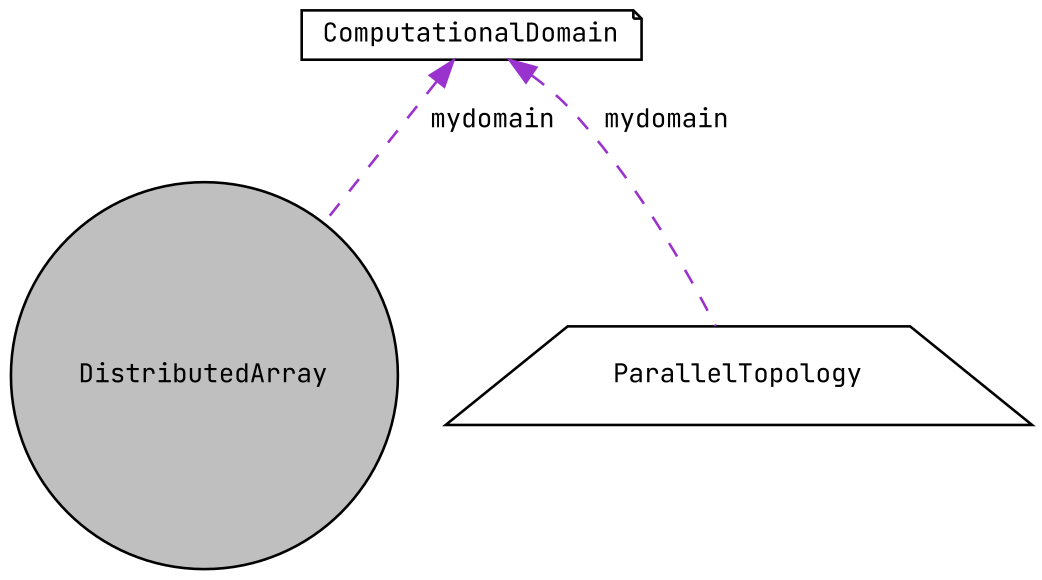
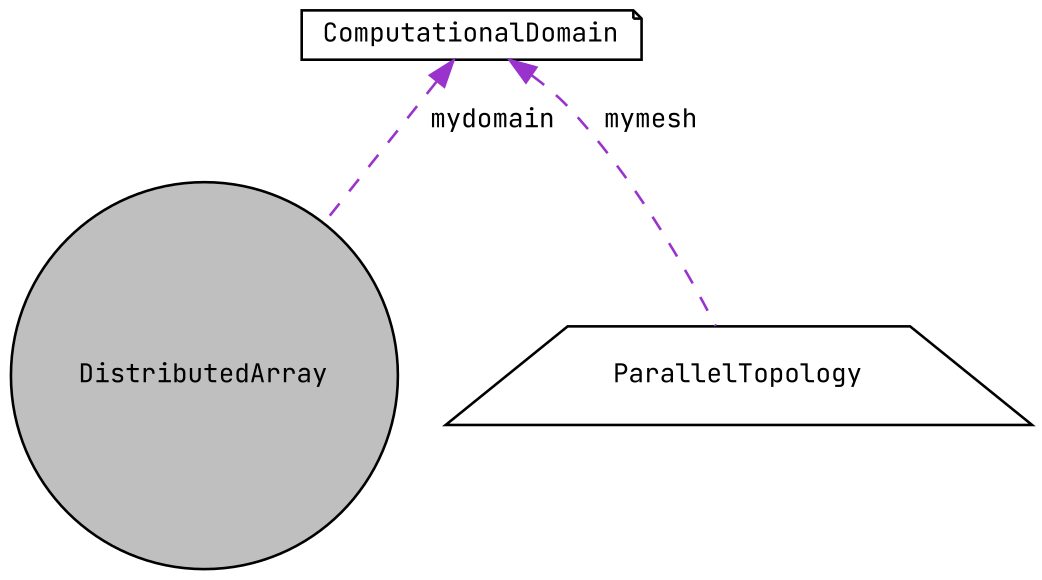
(660, 121) -> (644, 121)
